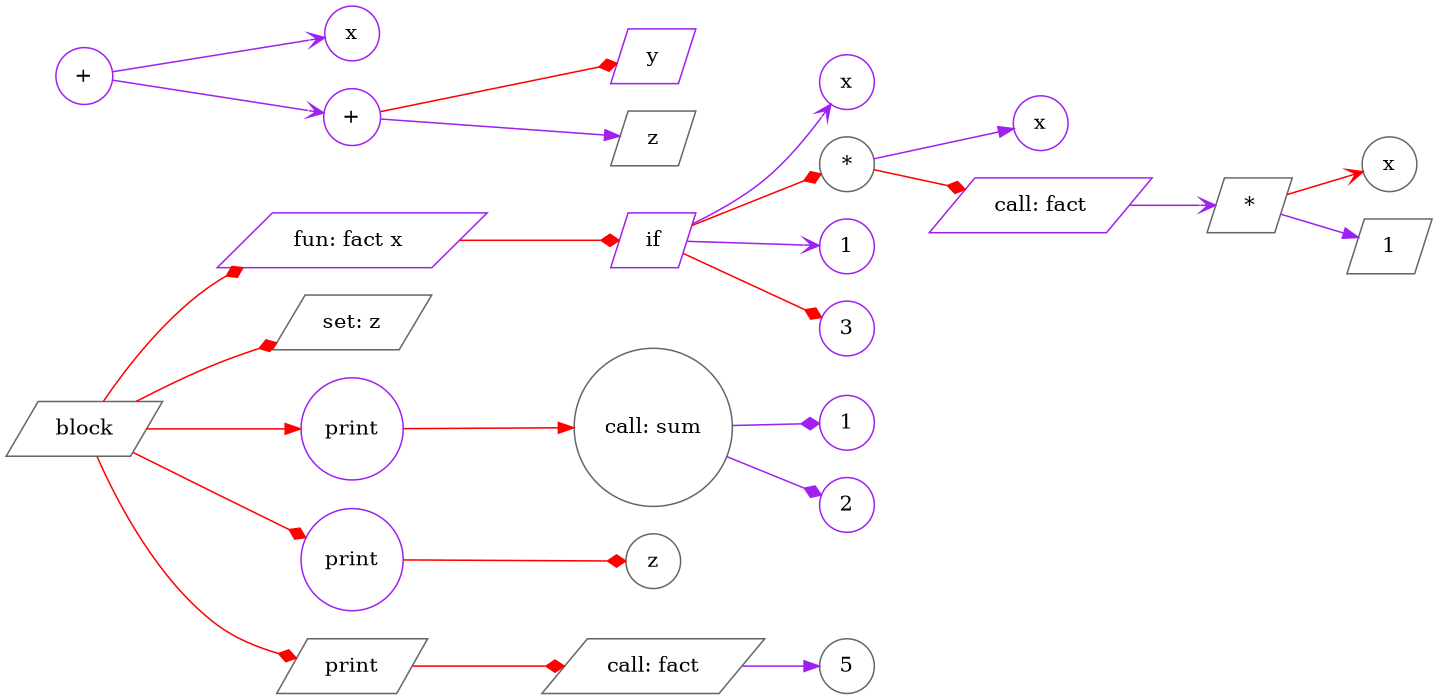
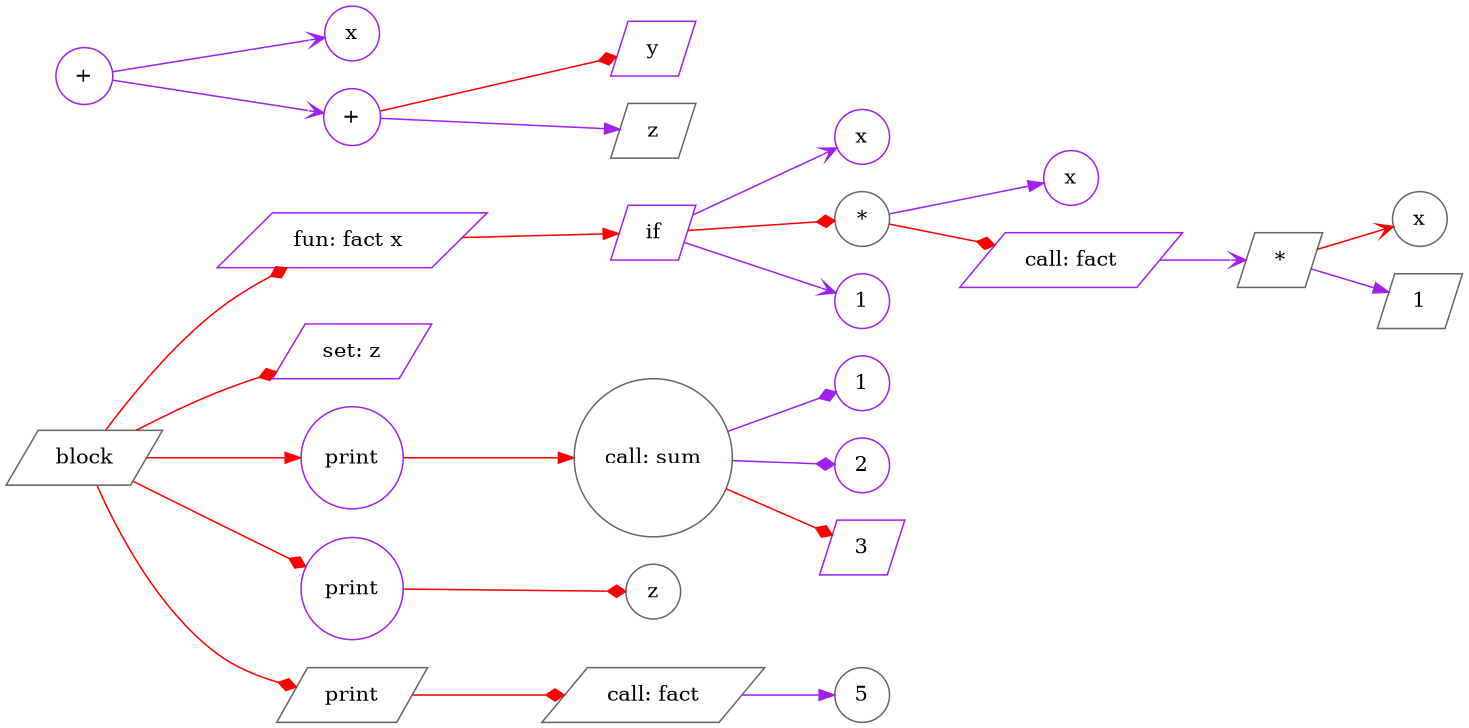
(530, 240) -> (533, 236)
(744, 282) -> (771, 508)
(352, 322) -> (352, 351)
(847, 328) -> (862, 548)
